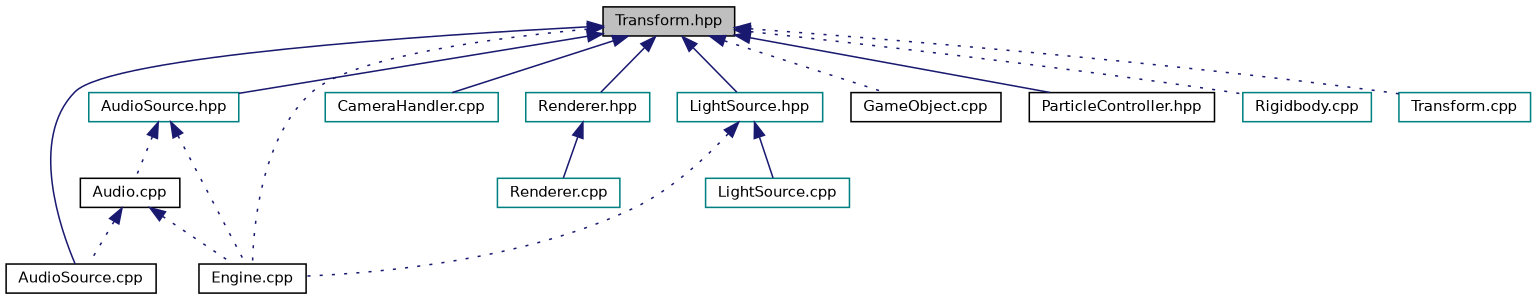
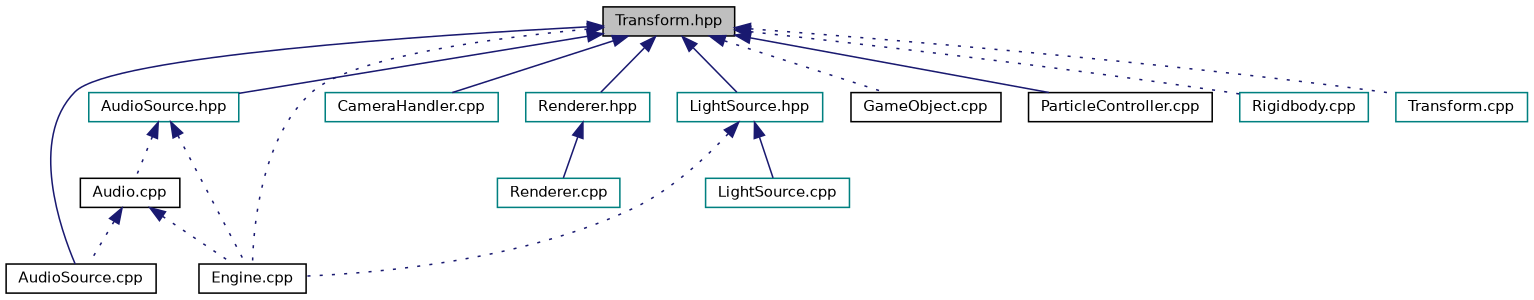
(1122, 107) -> (1120, 107)
